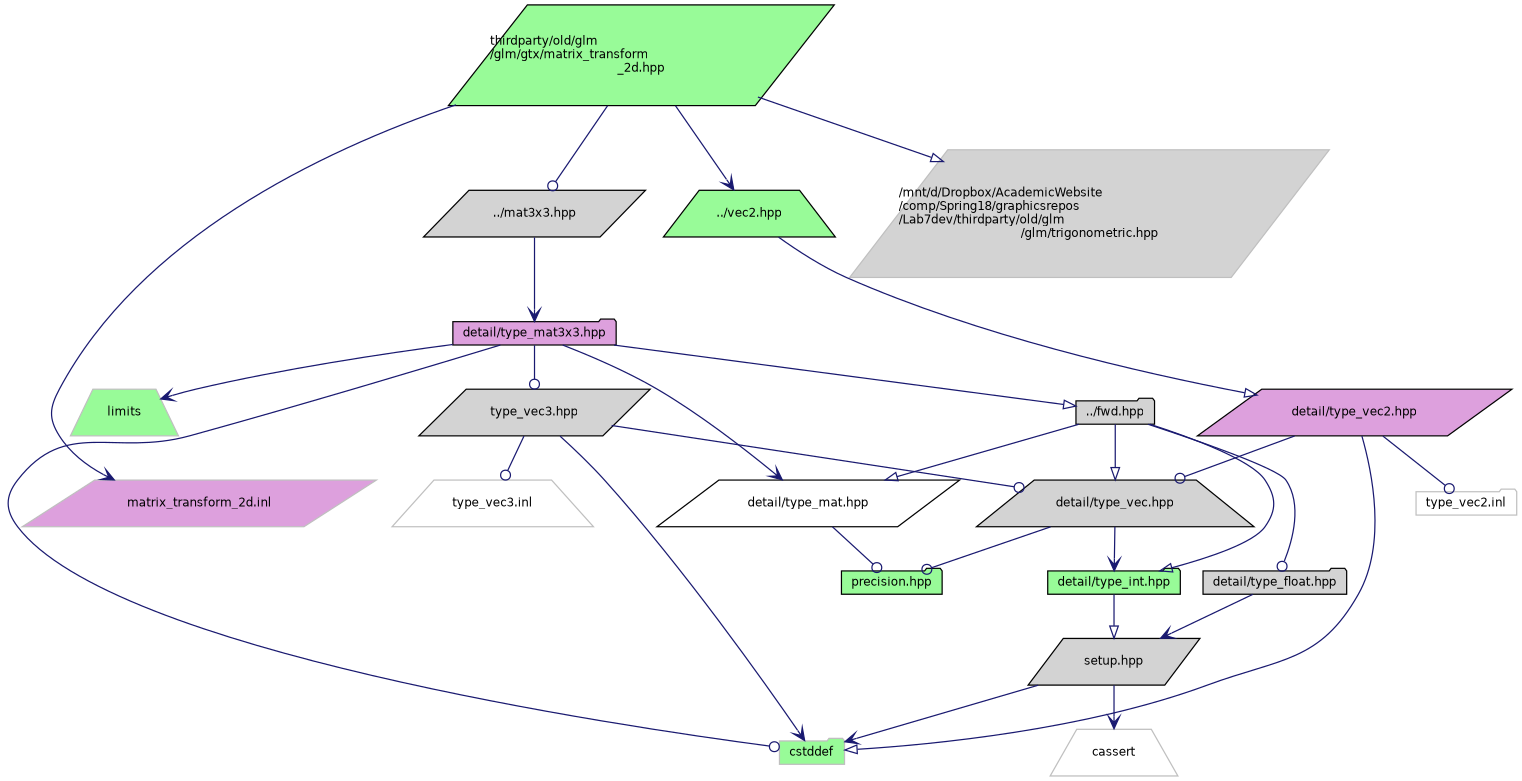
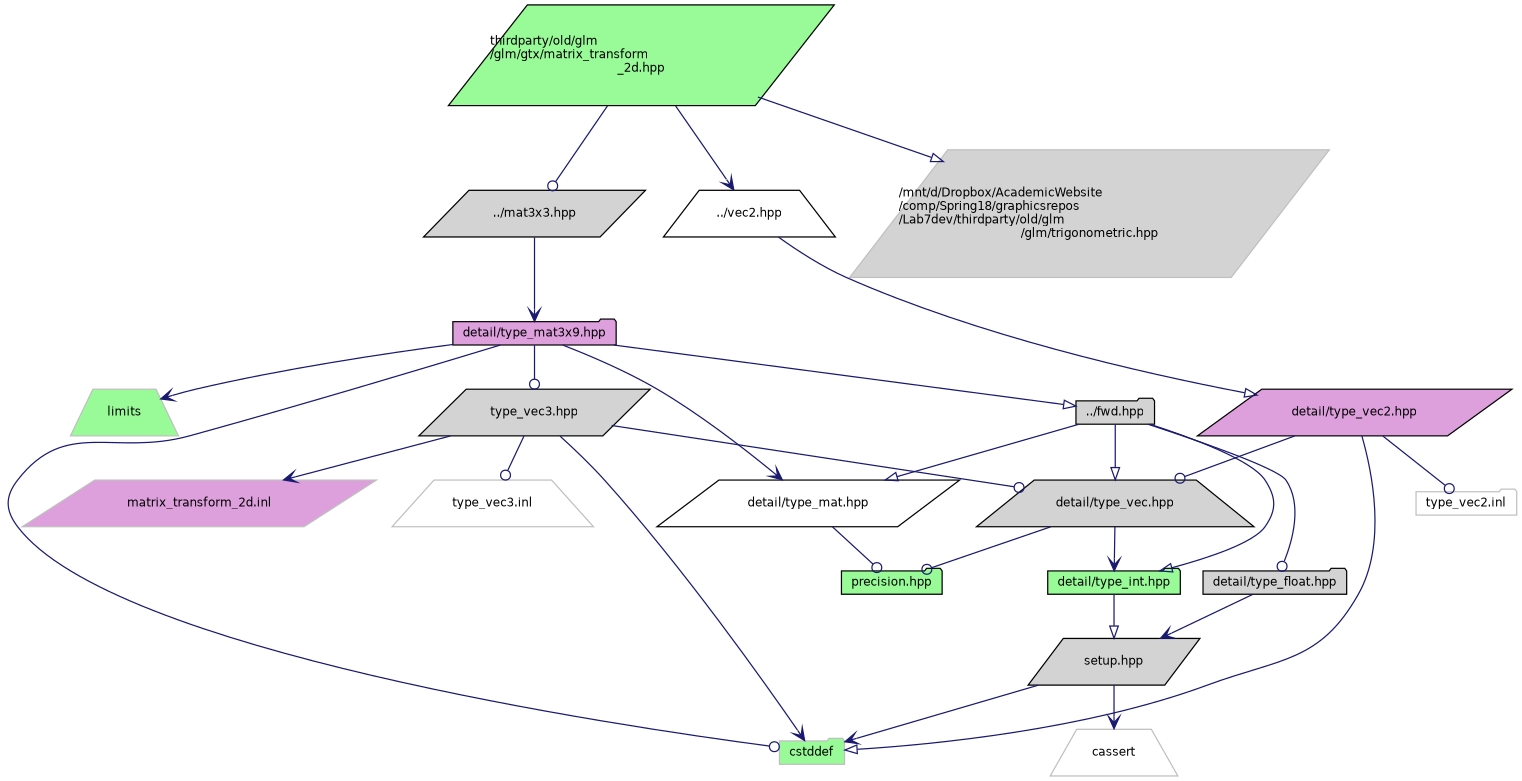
(749, 214) -> (749, 214)
(187, 243) -> (373, 456)
(535, 333) -> (535, 333)
